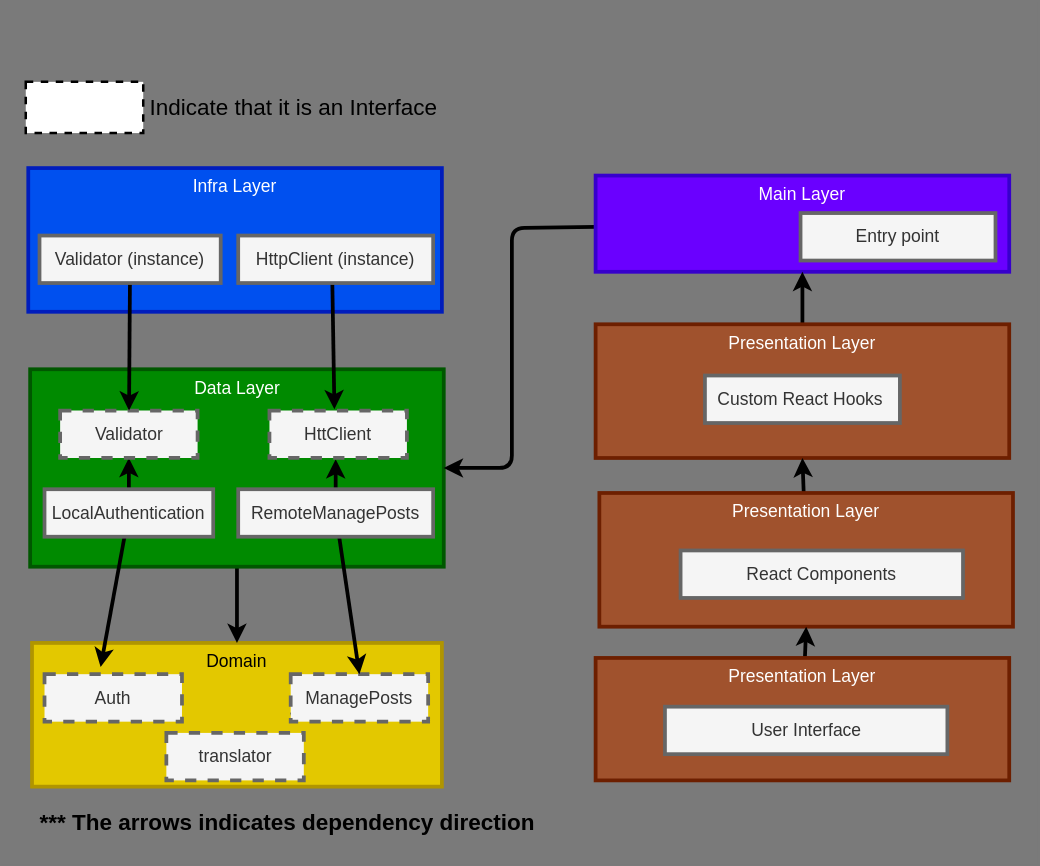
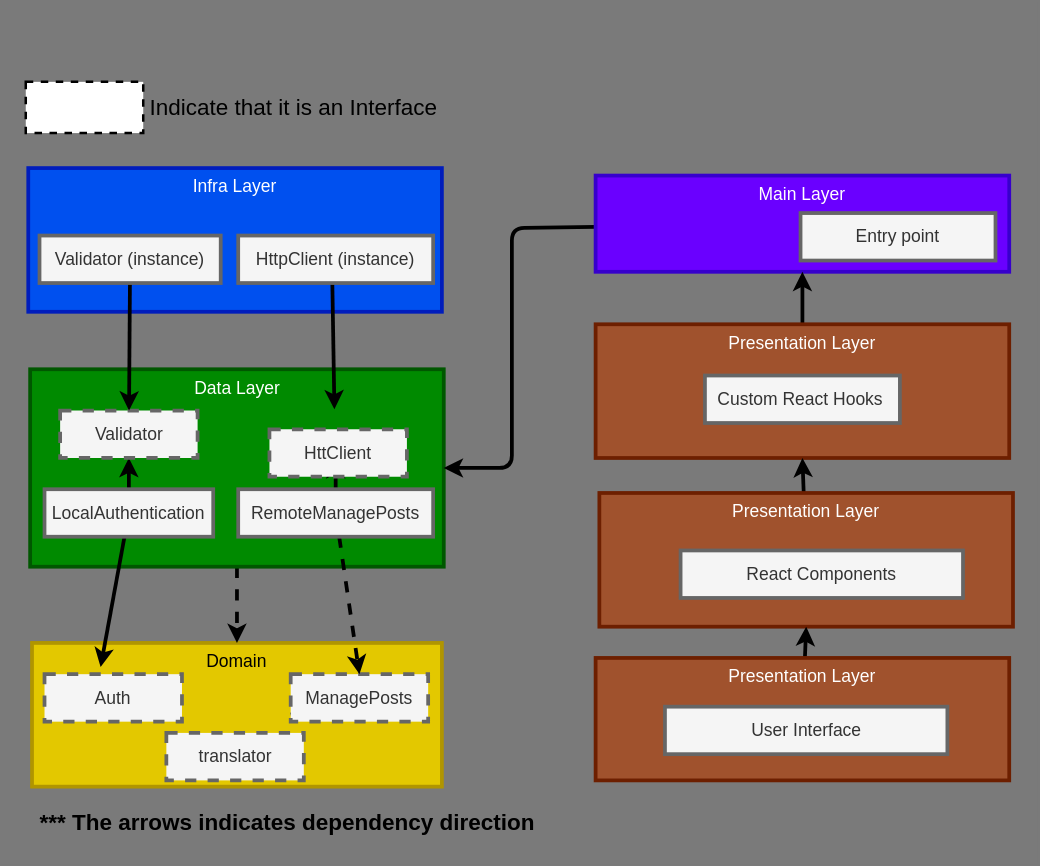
(338, 434) -> (338, 453)
(341, 553) -> (341, 553)
(237, 583) -> (237, 583)
